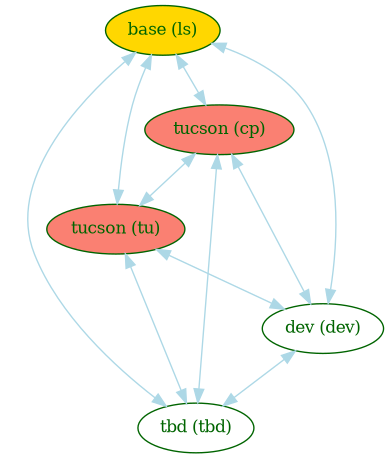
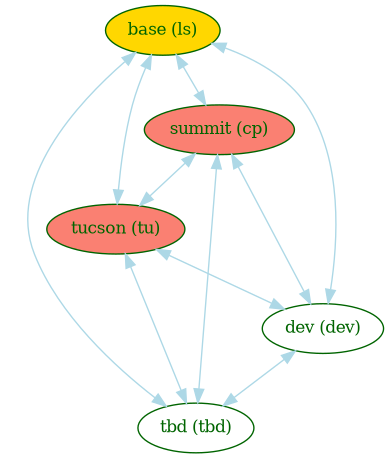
(219, 130) -> (219, 130)
